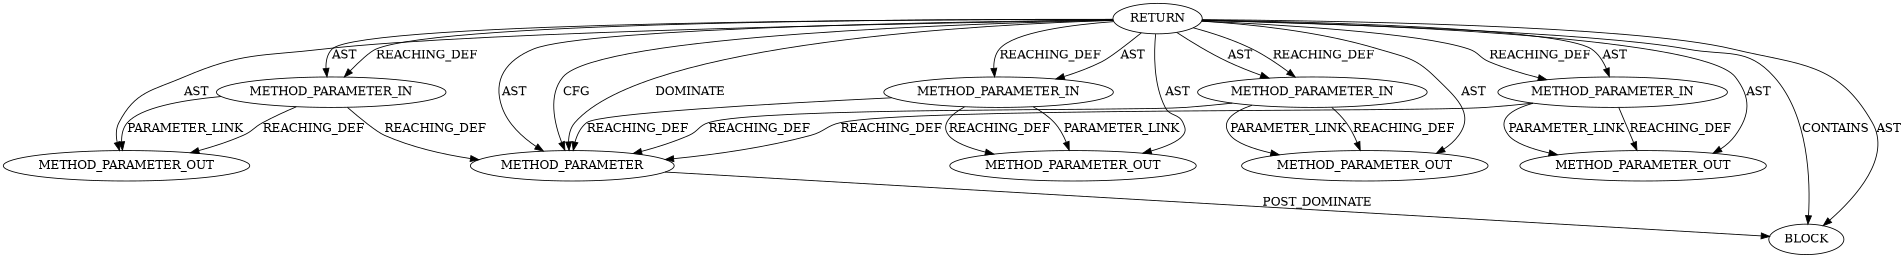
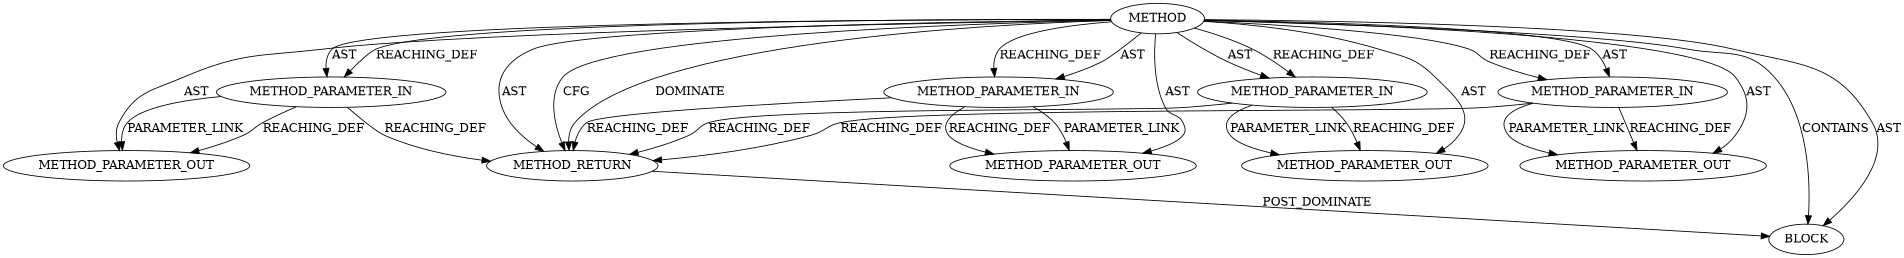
(1158, 19) -> (1158, 19)
(572, 166) -> (572, 166)
